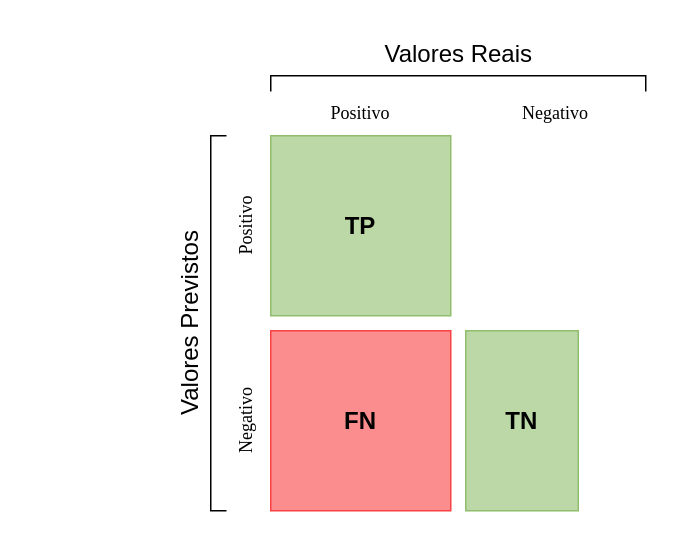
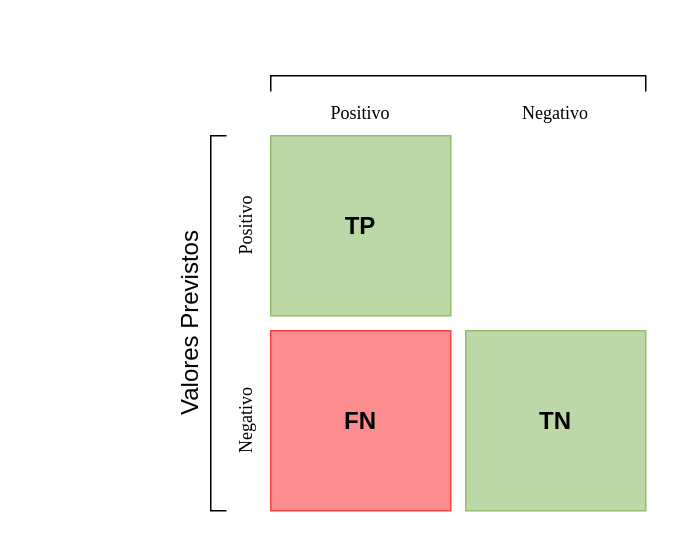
(458, 53) -> none
(522, 421) -> (556, 421)
